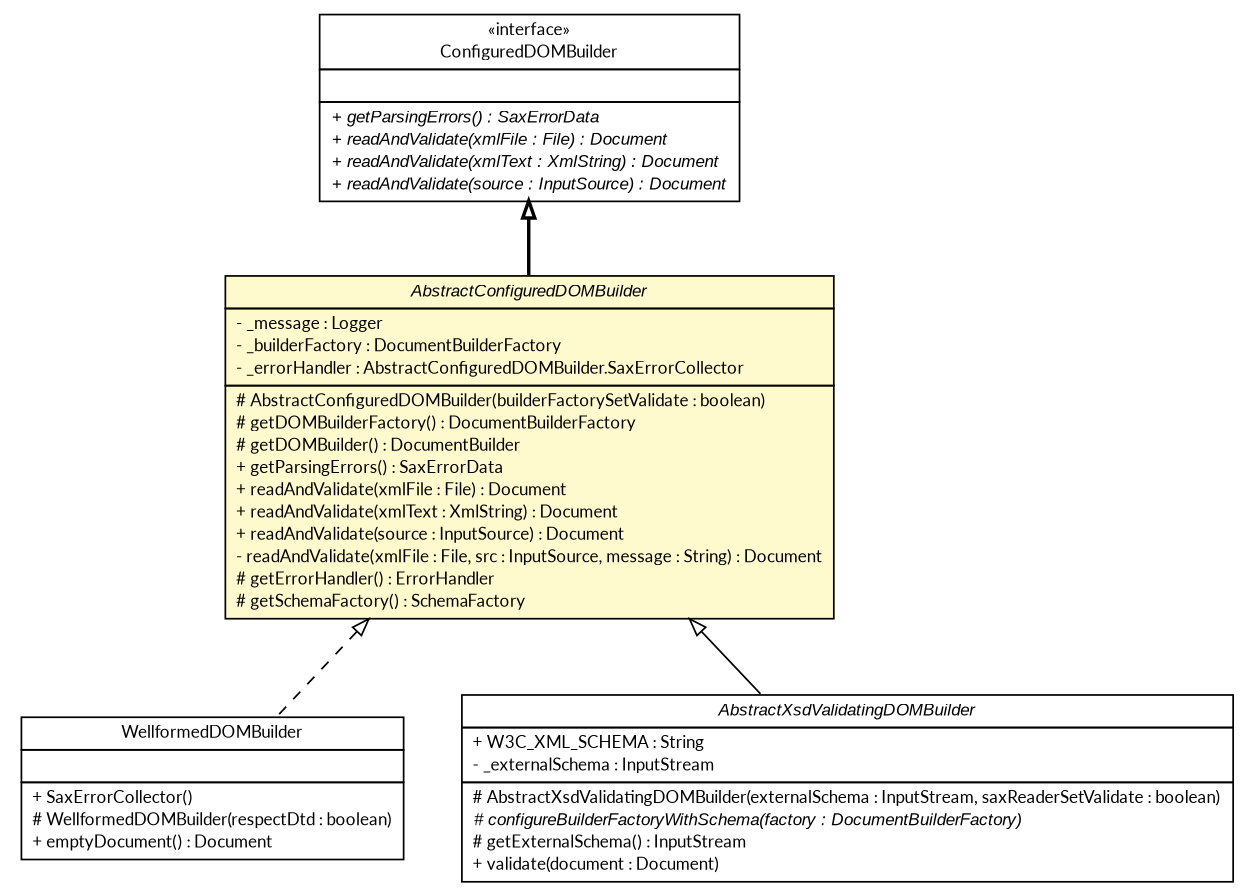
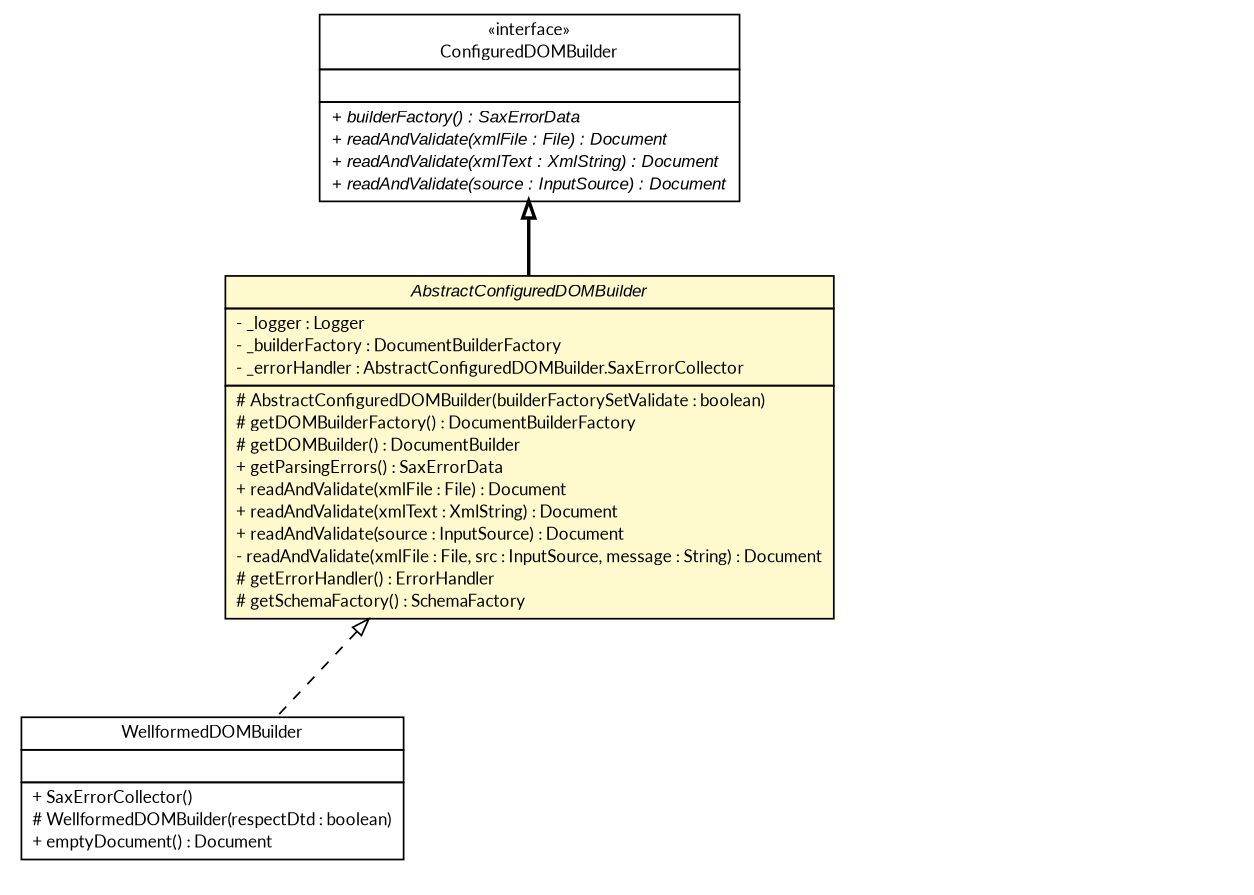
(466, 117) -> (456, 117)
(310, 324) -> (301, 324)
(848, 788) -> none
